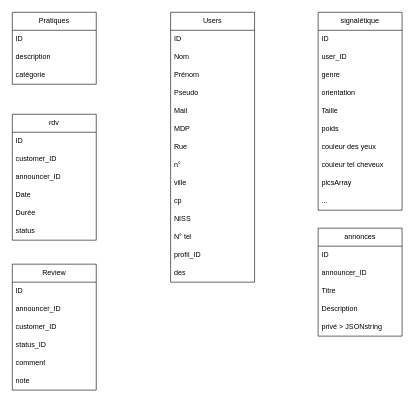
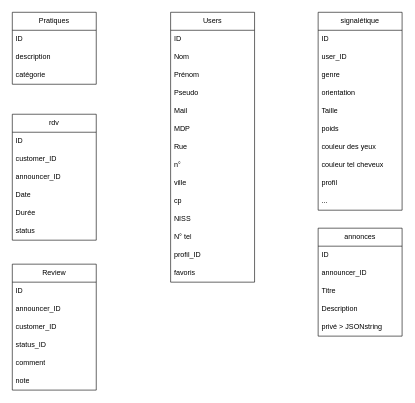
(339, 183) -> (332, 183)
(180, 273) -> (187, 273)
